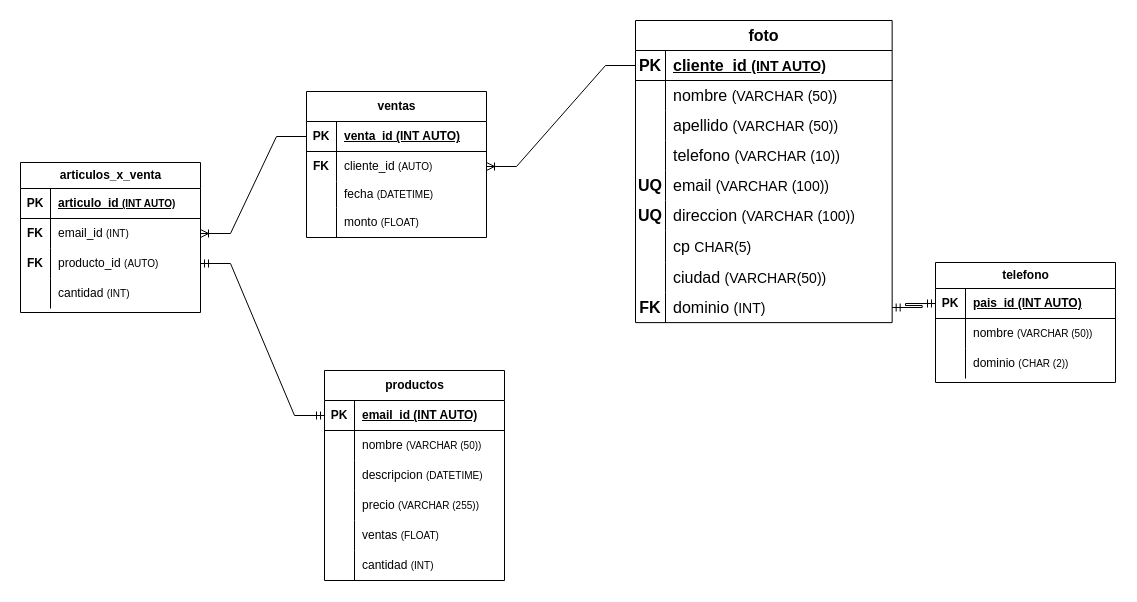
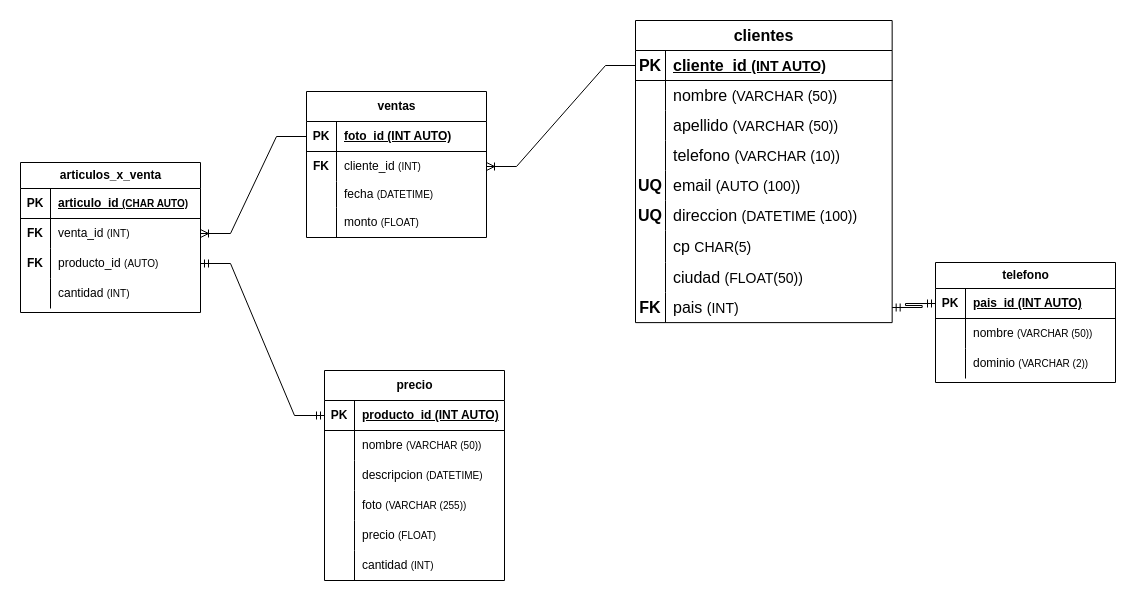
(764, 36) -> (764, 36)
(405, 137) -> (402, 137)
(395, 167) -> (392, 167)
(759, 186) -> (746, 186)
(125, 204) -> (128, 204)
(777, 216) -> (782, 216)
(99, 234) -> (102, 234)
(759, 278) -> (750, 278)
(726, 308) -> (714, 308)
(1028, 364) -> (1038, 364)
(415, 386) -> (415, 386)
(420, 416) -> (433, 416)
(432, 506) -> (427, 506)
(408, 536) -> (406, 536)
